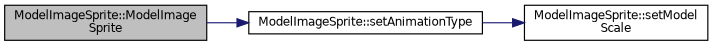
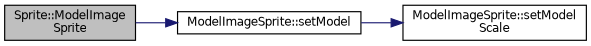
(106, 23) -> (70, 23)
(366, 23) -> (269, 23)
